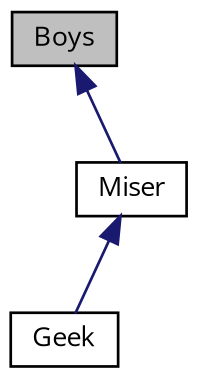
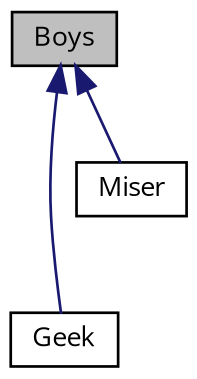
(92, 277) -> (51, 203)
